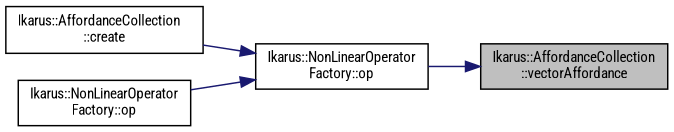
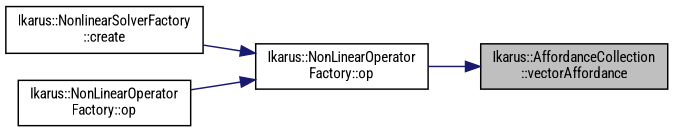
(104, 30) -> (104, 30)
